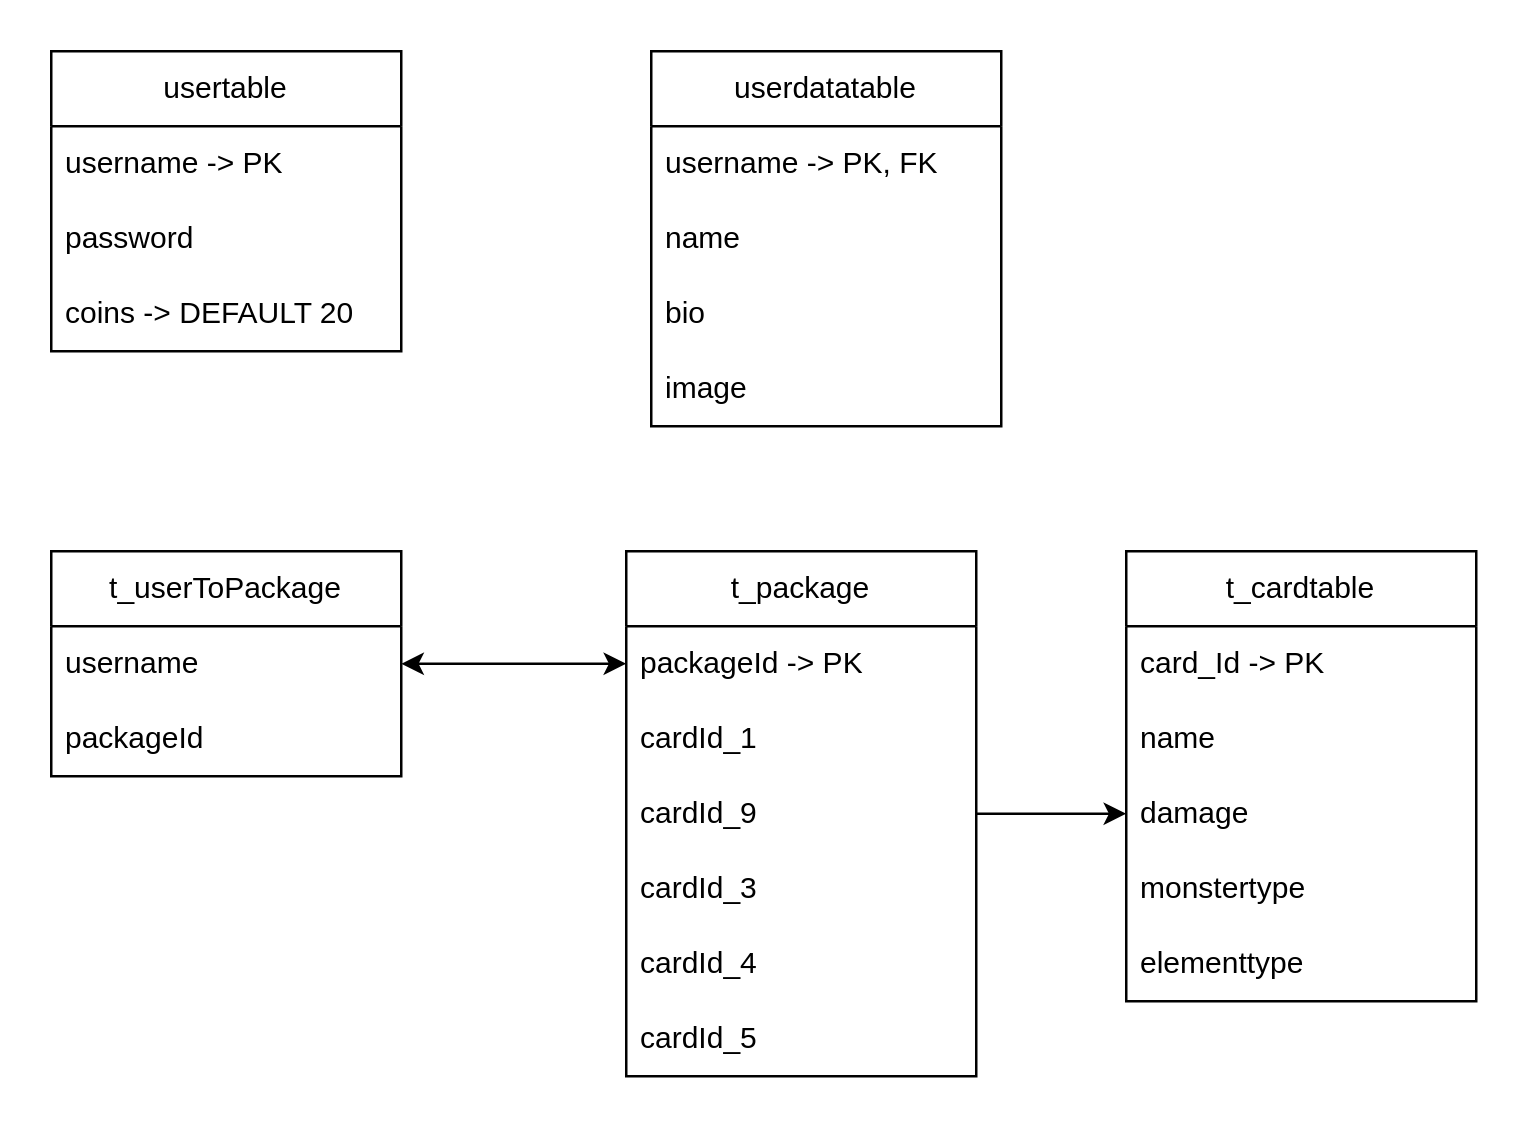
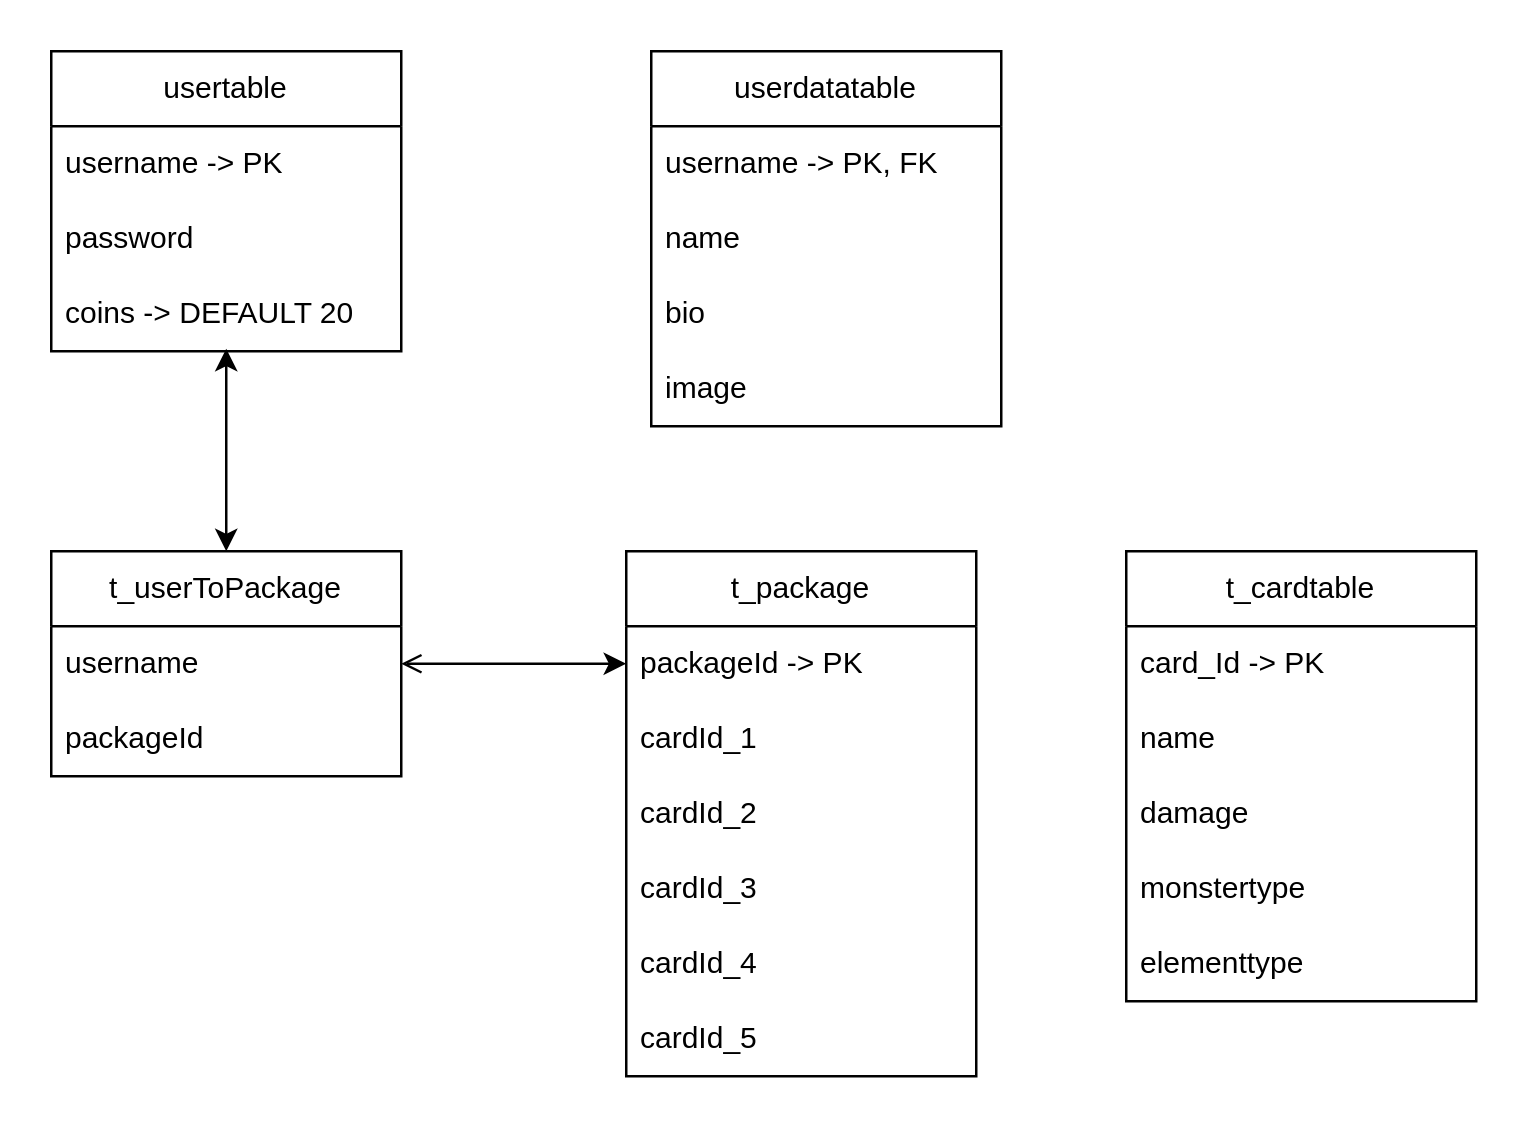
none -> (226, 450)
(419, 664) -> (415, 664)
(708, 814) -> (708, 814)
(1045, 814) -> none
